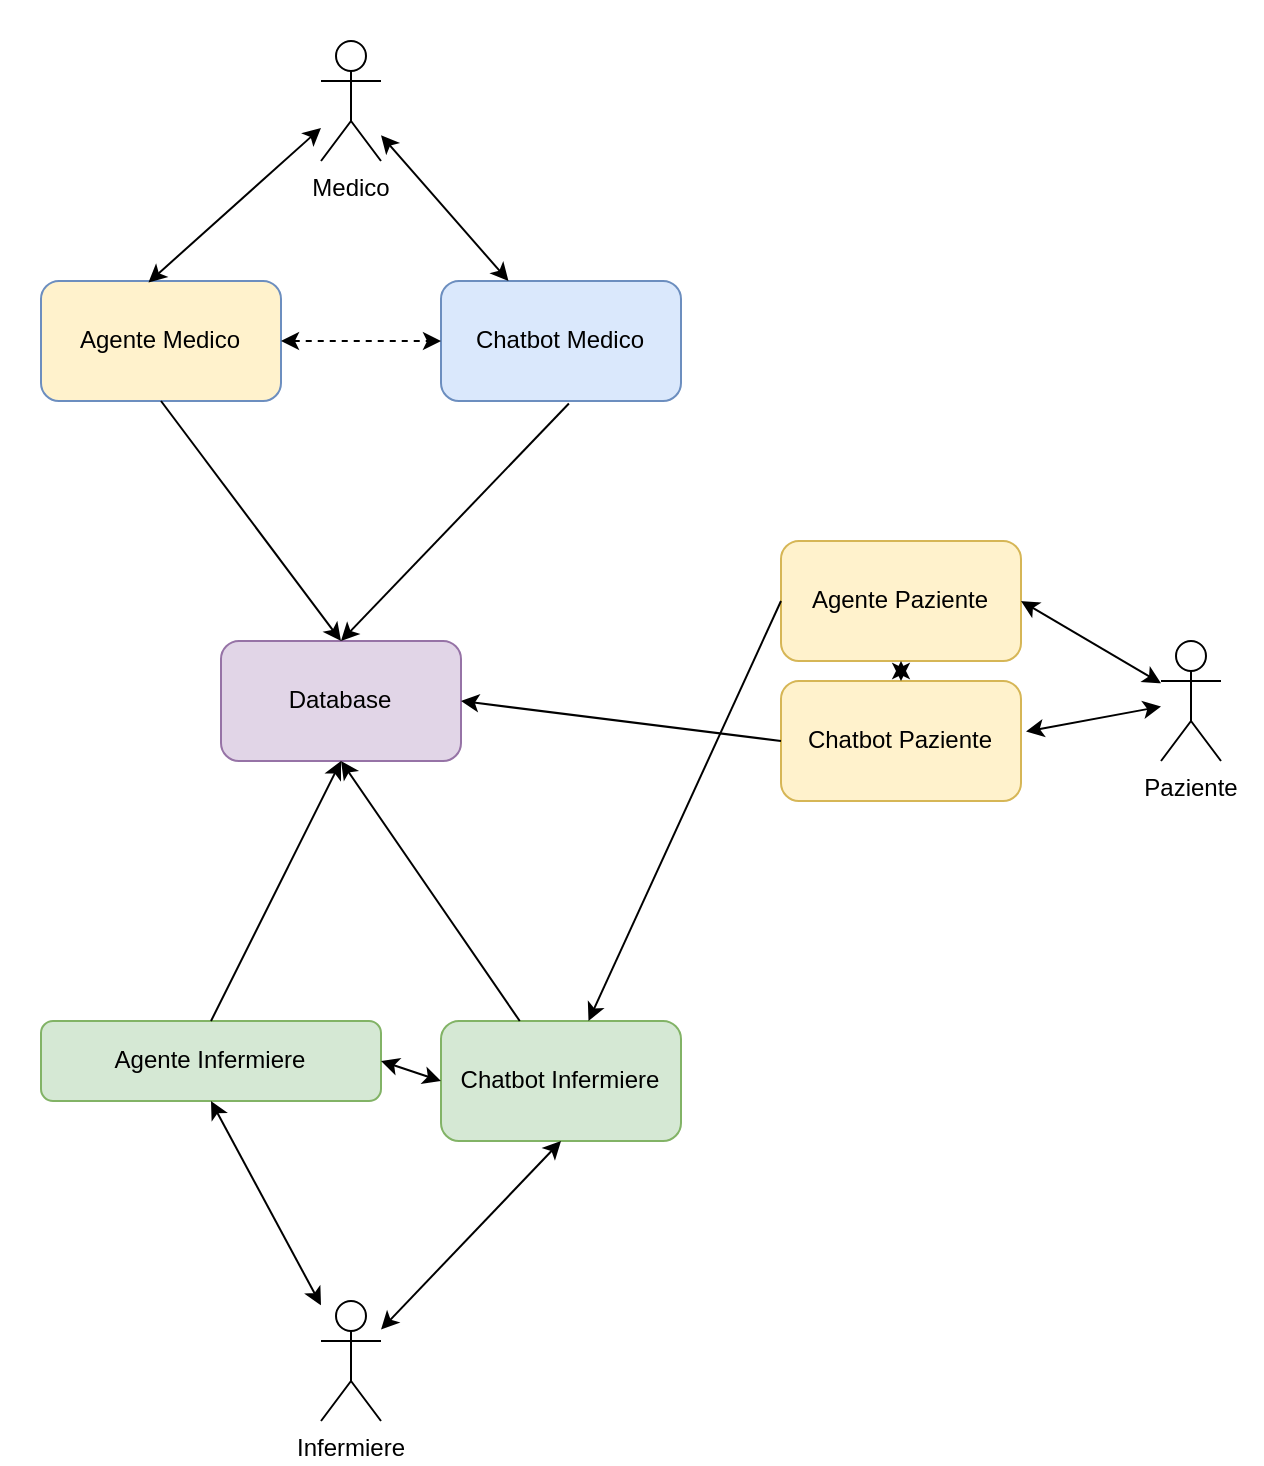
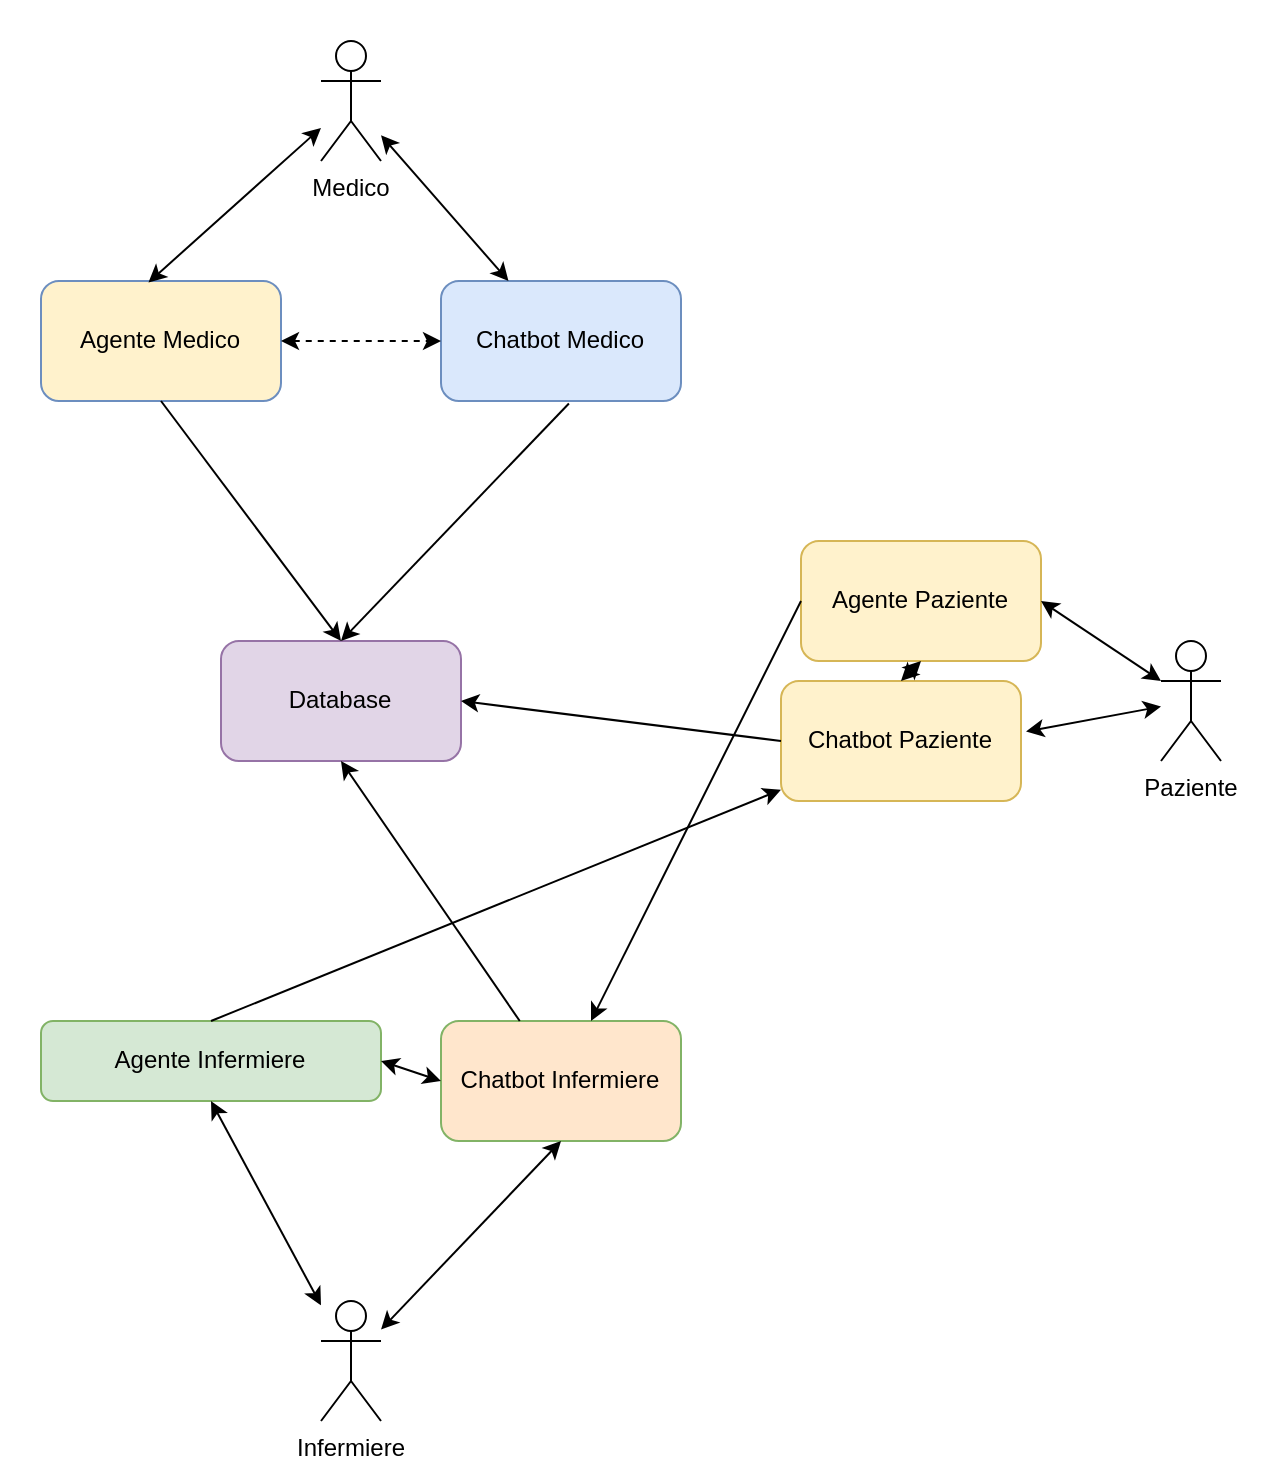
(901, 601) -> (921, 601)
(273, 897) -> (440, 928)
(561, 1081) -> (561, 1081)
